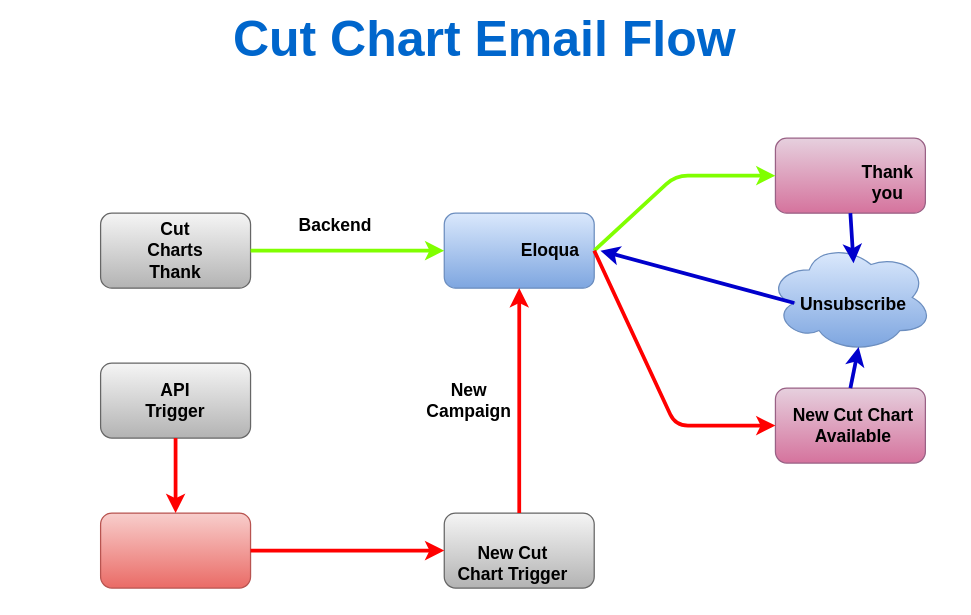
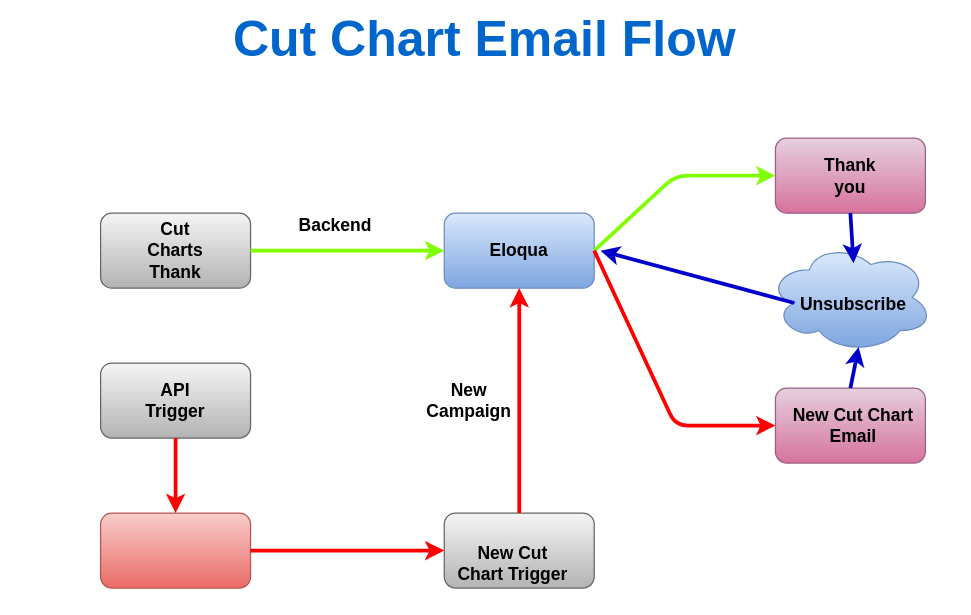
(888, 182) -> (851, 176)
(551, 251) -> (519, 251)
(854, 426) -> (854, 426)
